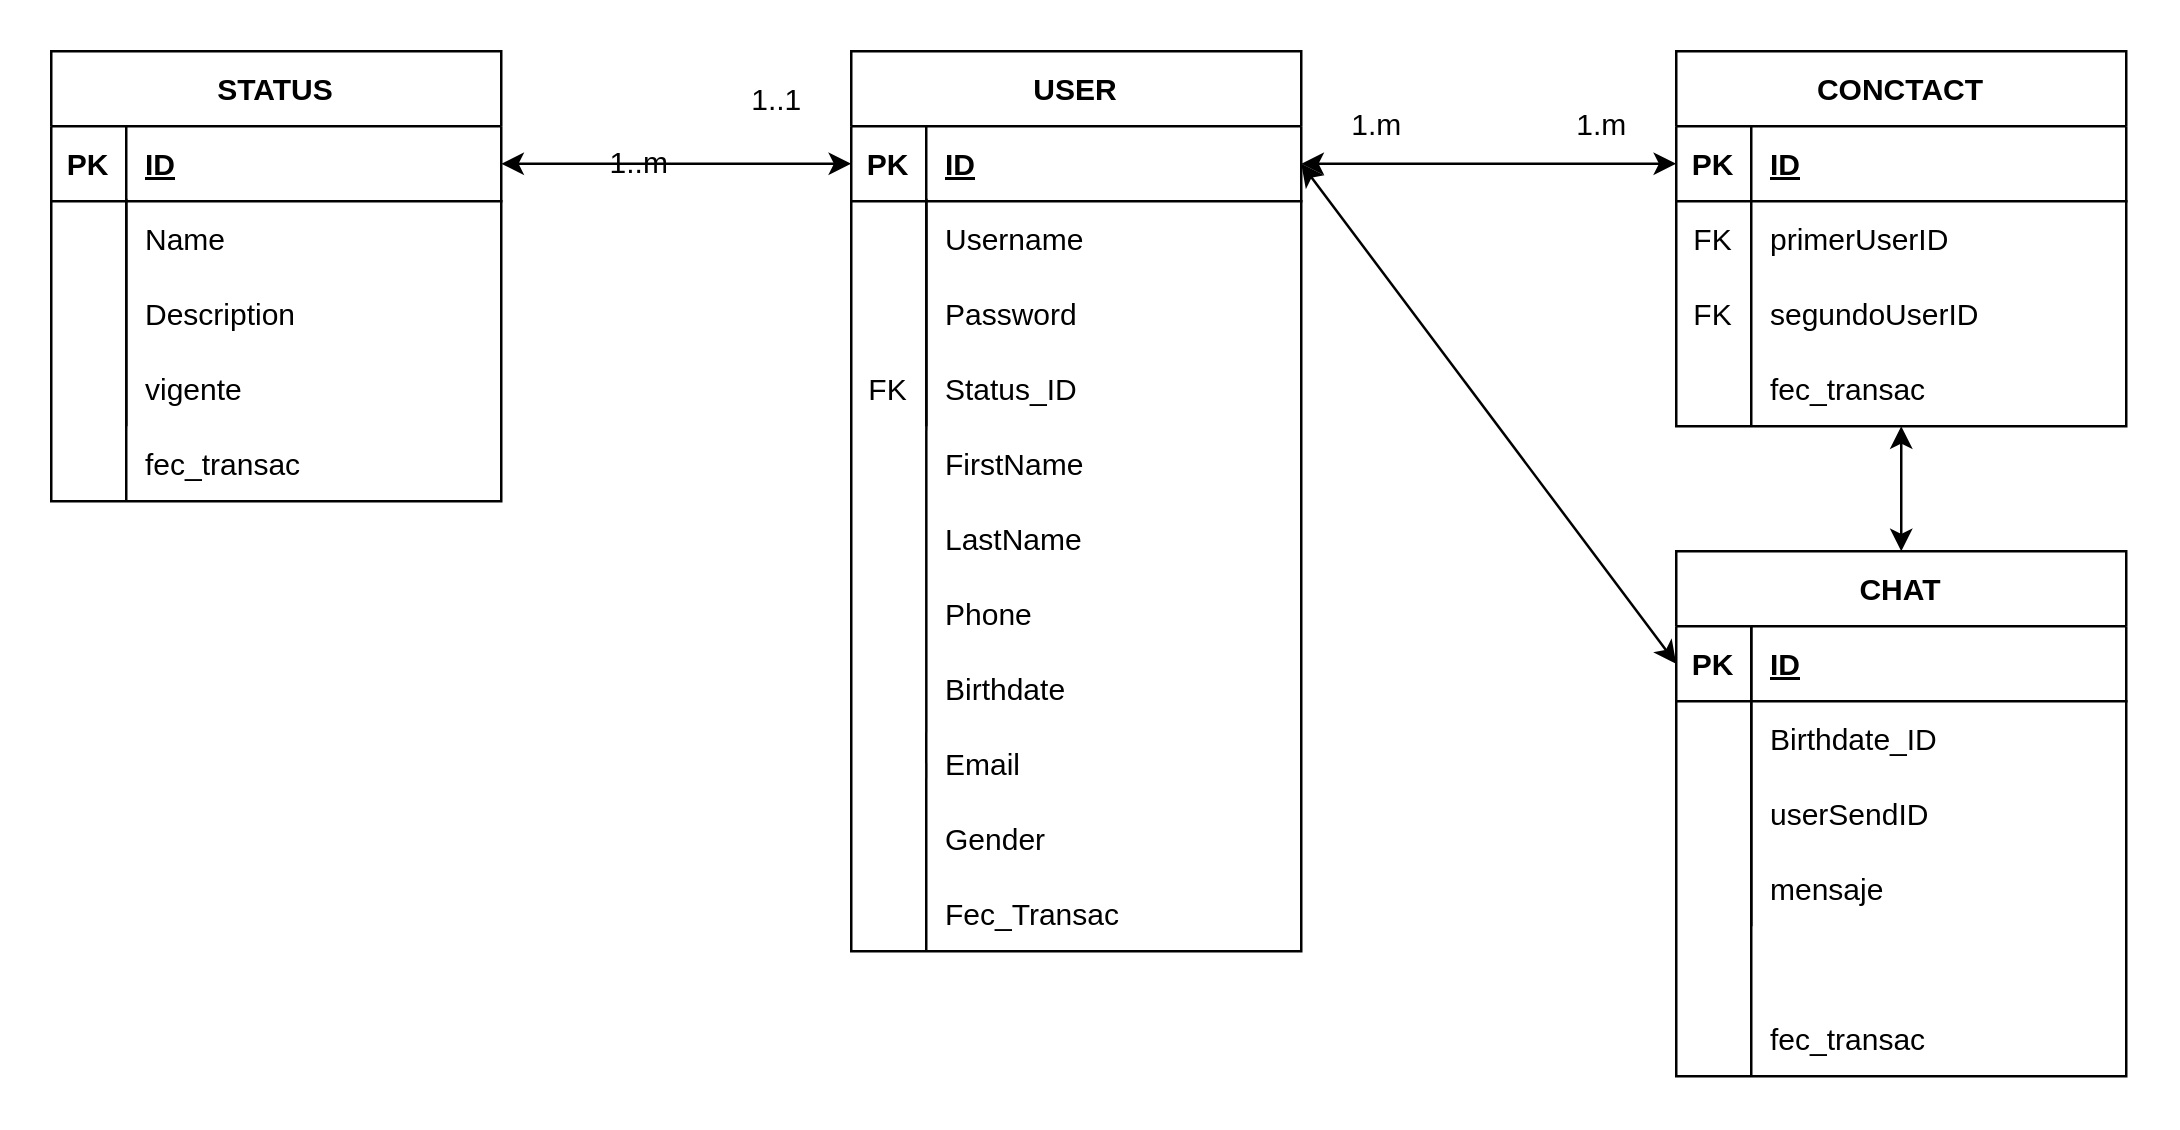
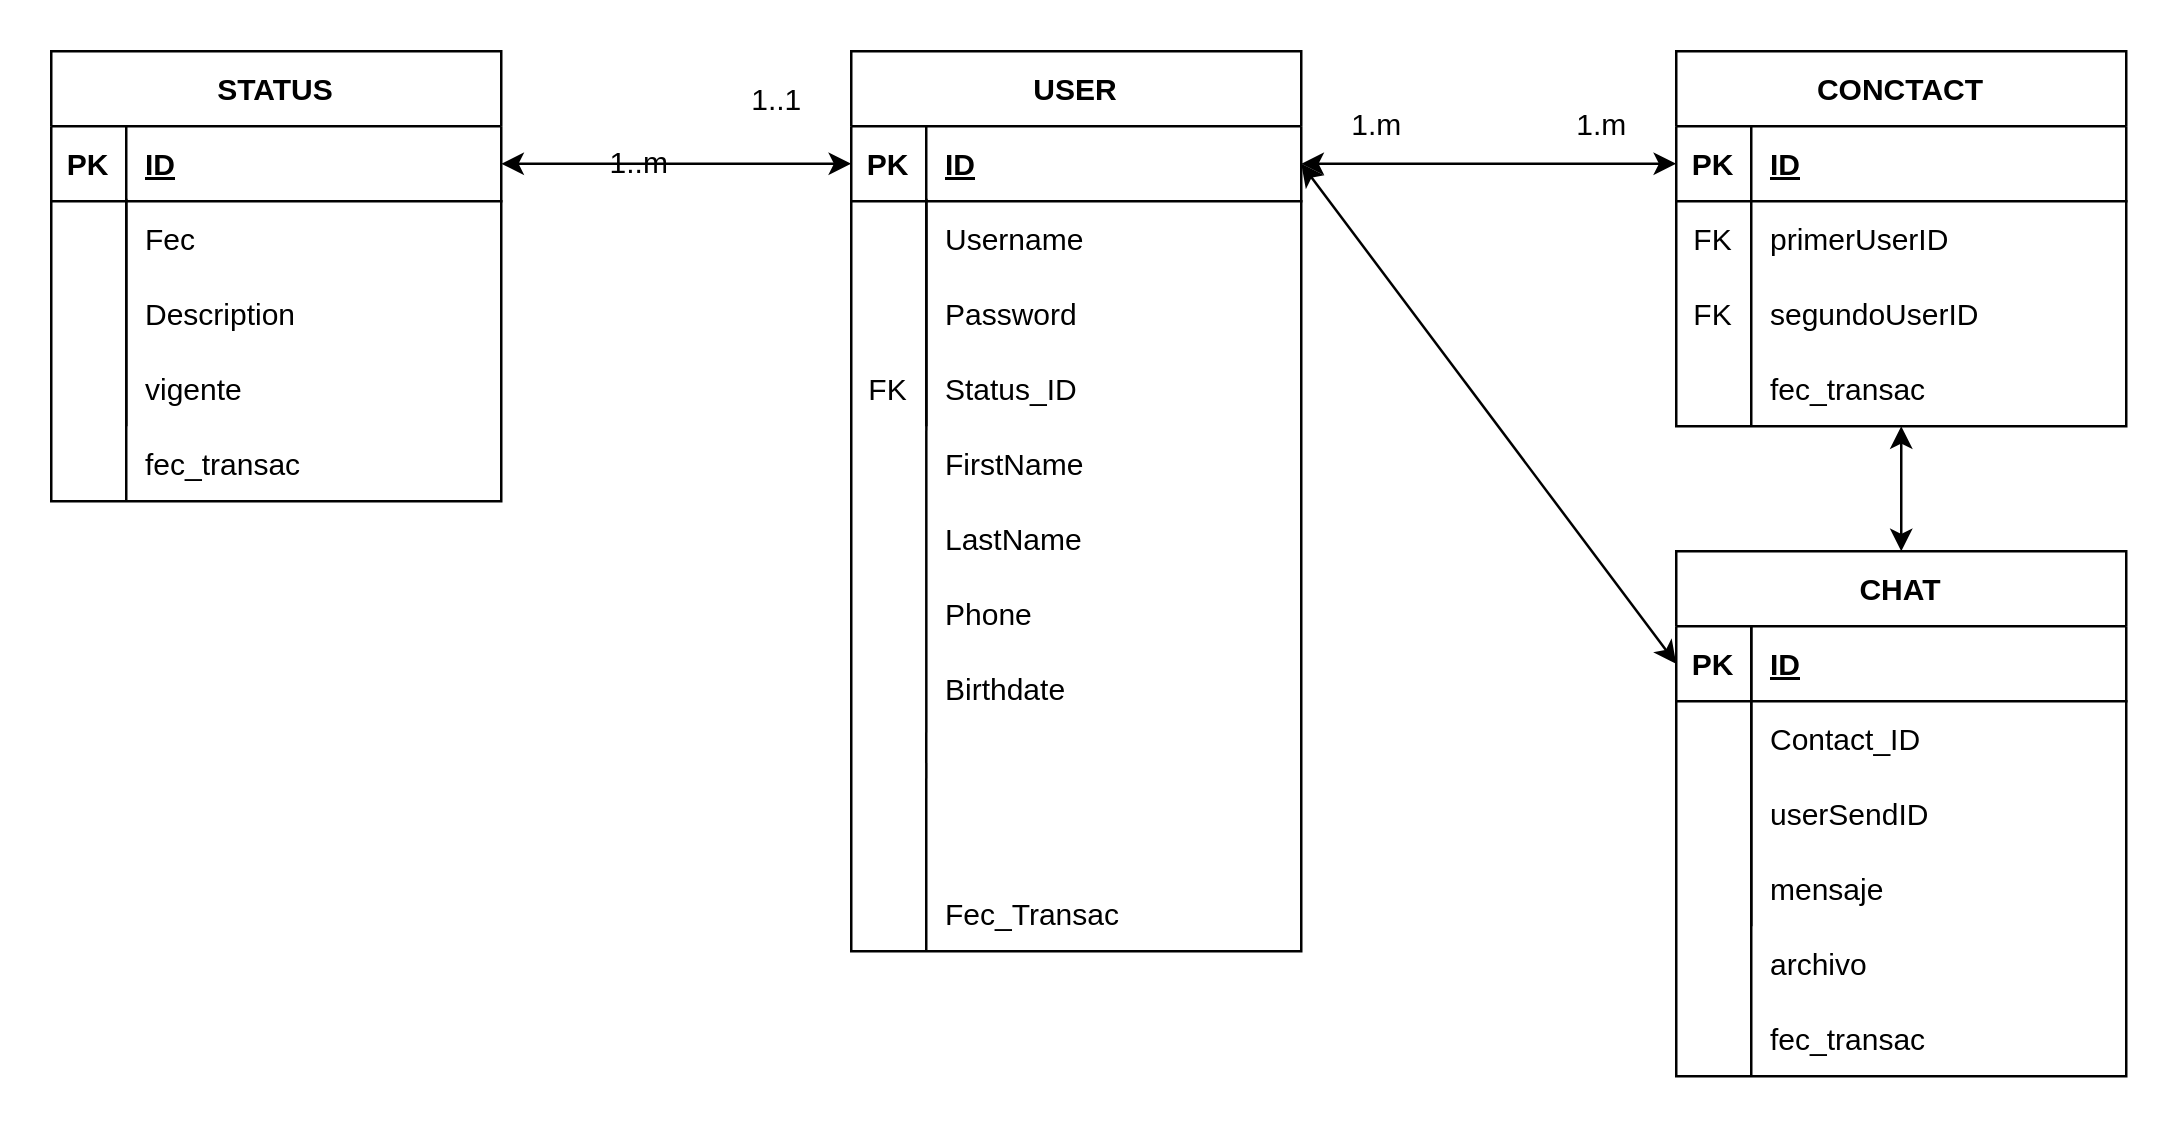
(179, 240) -> (170, 240)
(1867, 740) -> (1854, 740)
(1114, 764) -> none
(1114, 839) -> none
none -> (1939, 964)
